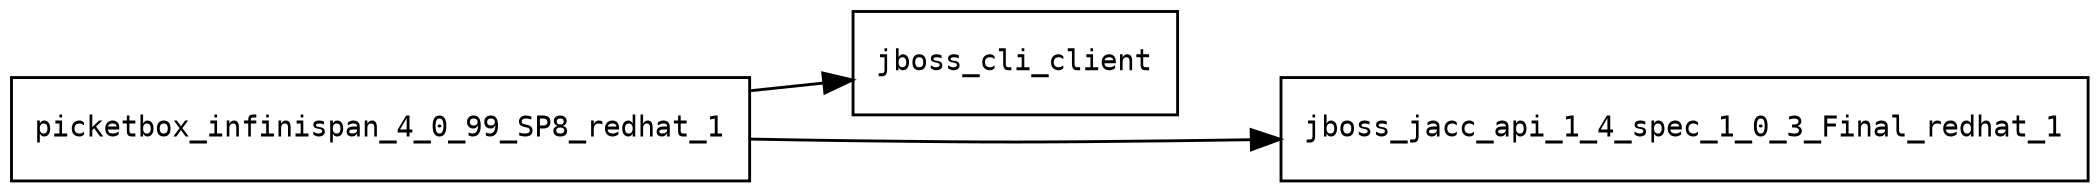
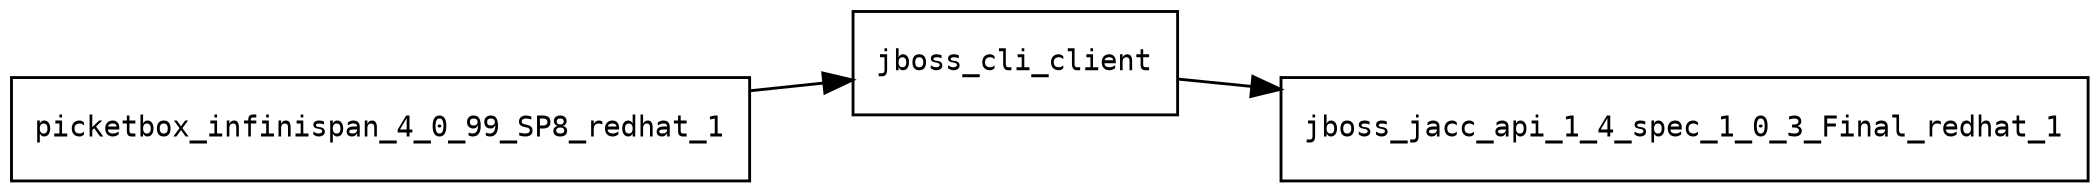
(1000, 142) -> (1215, 83)
